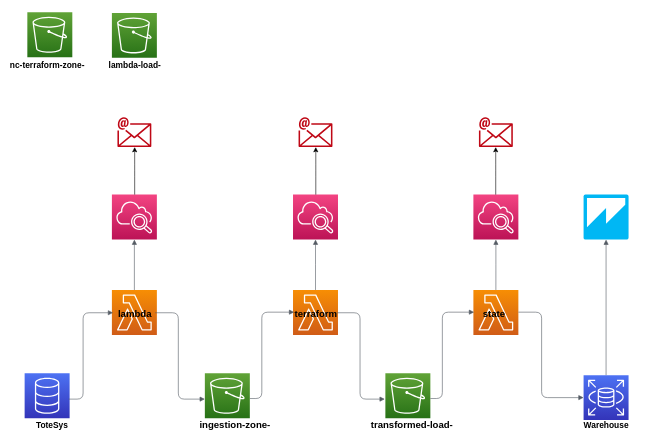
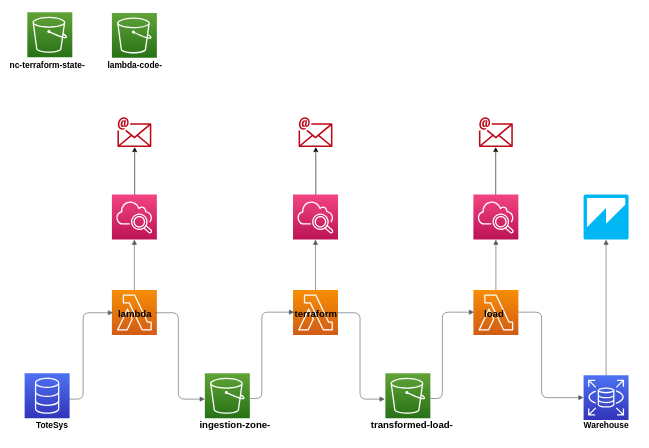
(47, 63) -> (47, 63)
(135, 63) -> (135, 63)
(494, 313) -> (494, 313)
